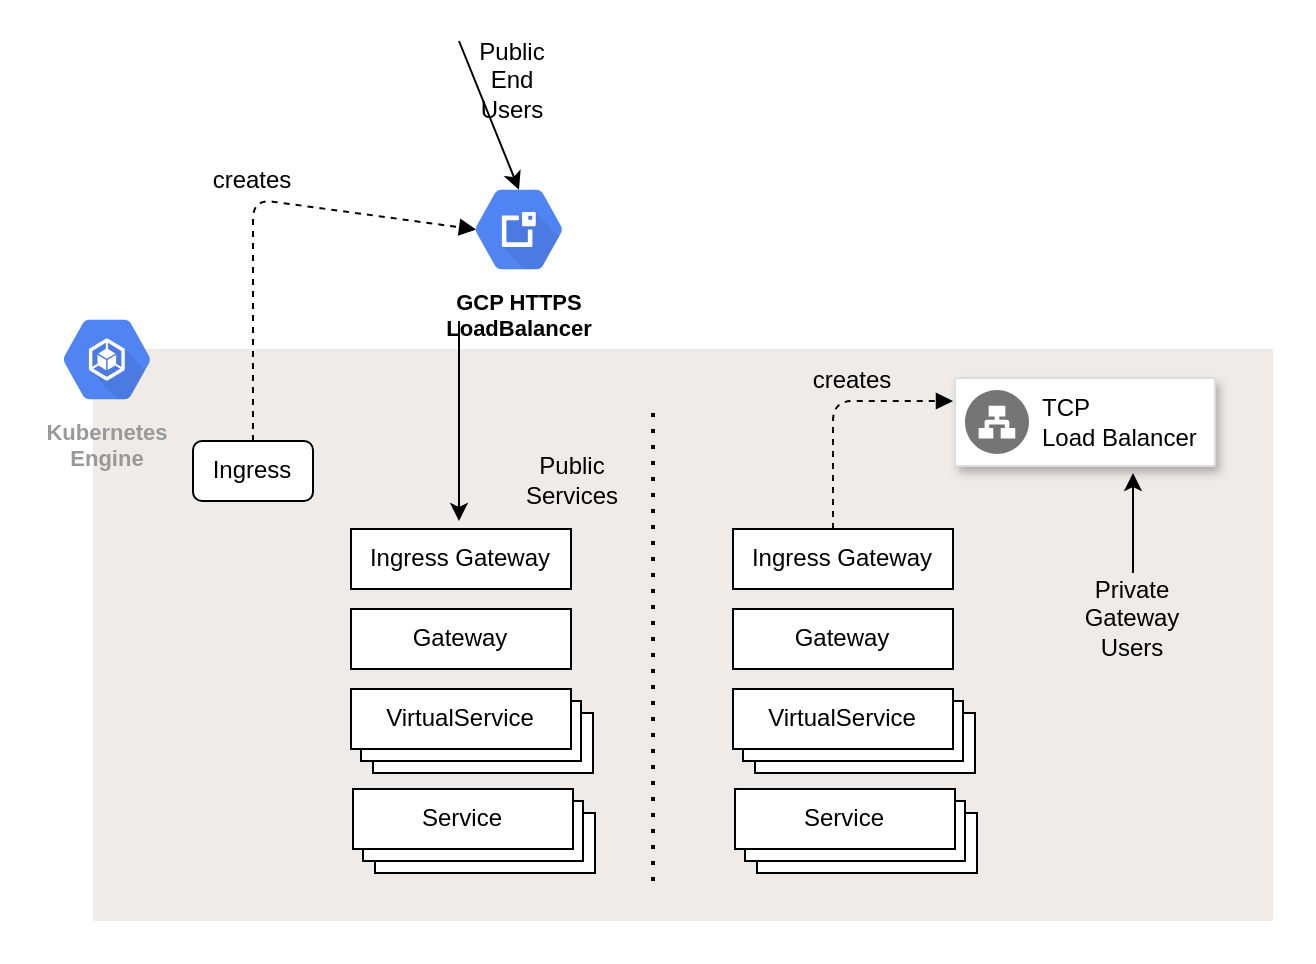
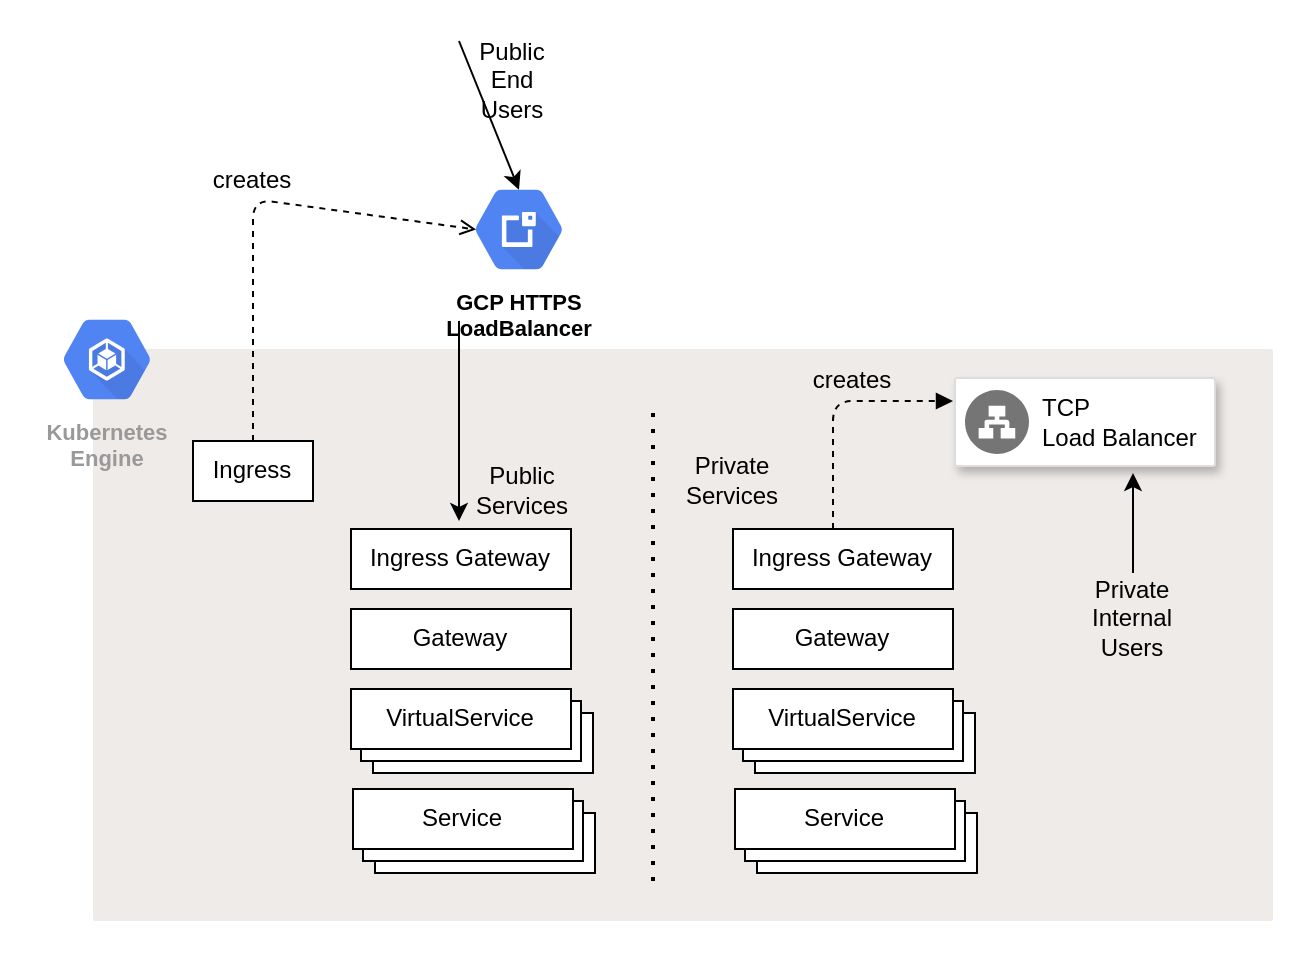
(458, 227) -> (464, 228)
(253, 471) -> (253, 471)
(573, 481) -> (523, 491)
none -> (733, 481)
(1133, 619) -> (1133, 619)
